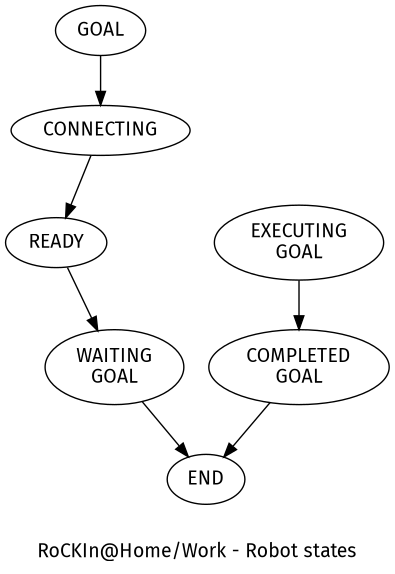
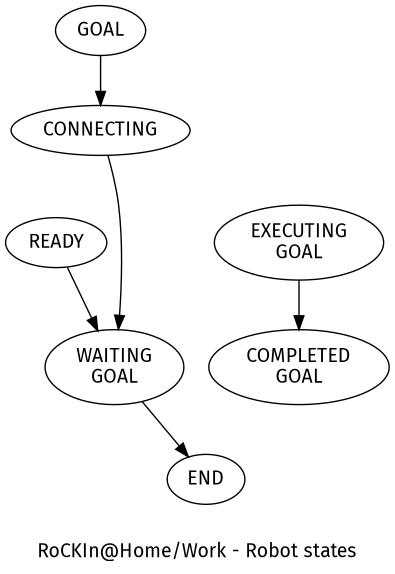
(81, 180) -> (121, 235)
(252, 424) -> none
